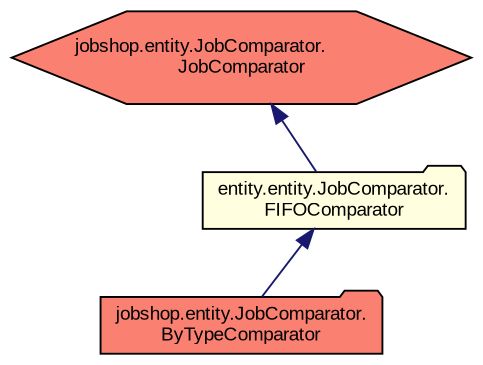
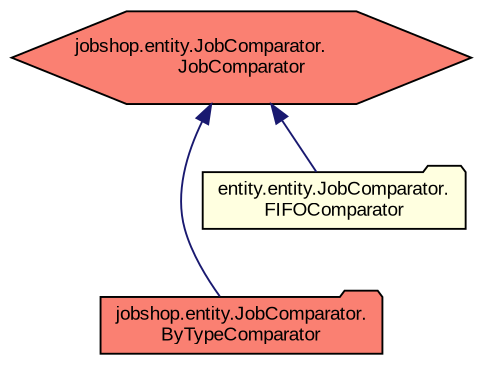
(282, 271) -> (182, 212)
